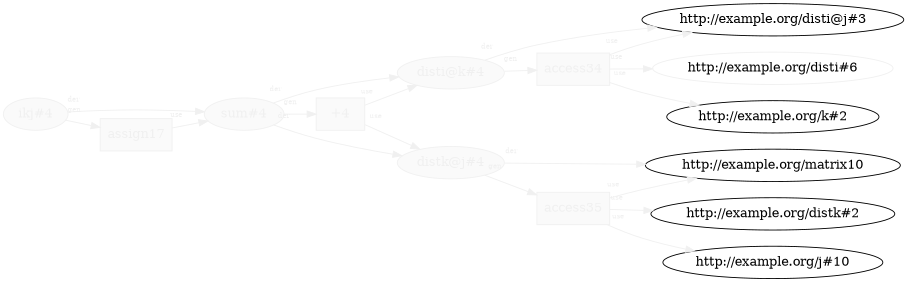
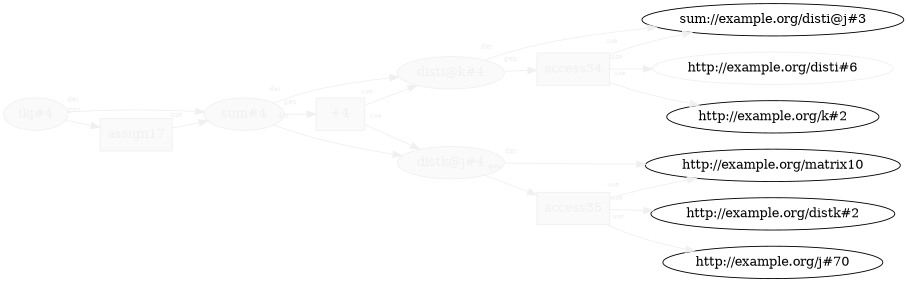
(773, 20) -> (773, 20)
(773, 262) -> (773, 262)
